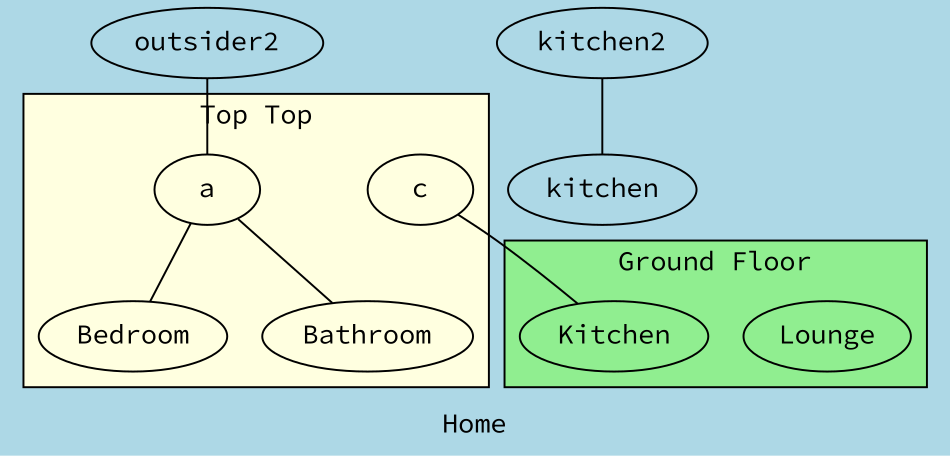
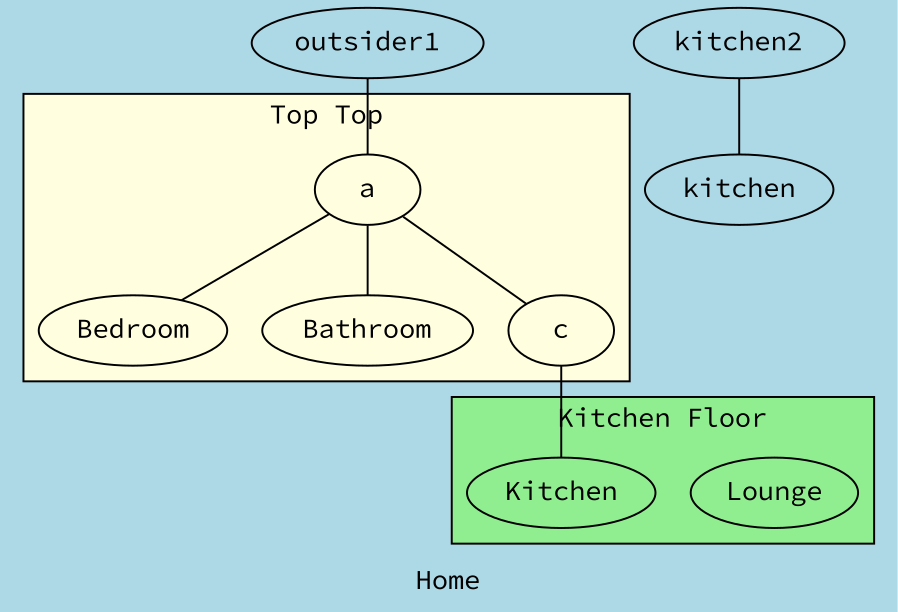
(207, 43) -> (368, 43)
none -> (465, 260)
(716, 263) -> (663, 419)
